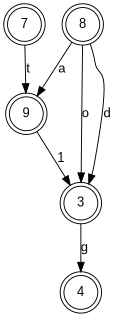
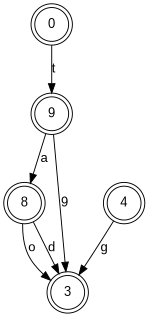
(24, 24) -> (52, 24)
(57, 65) -> (40, 154)
(61, 158) -> (65, 203)
(81, 243) -> (99, 244)
